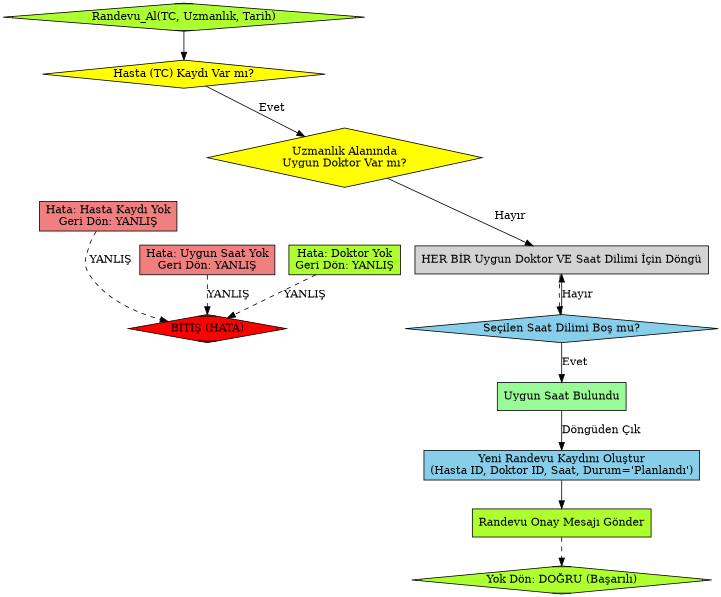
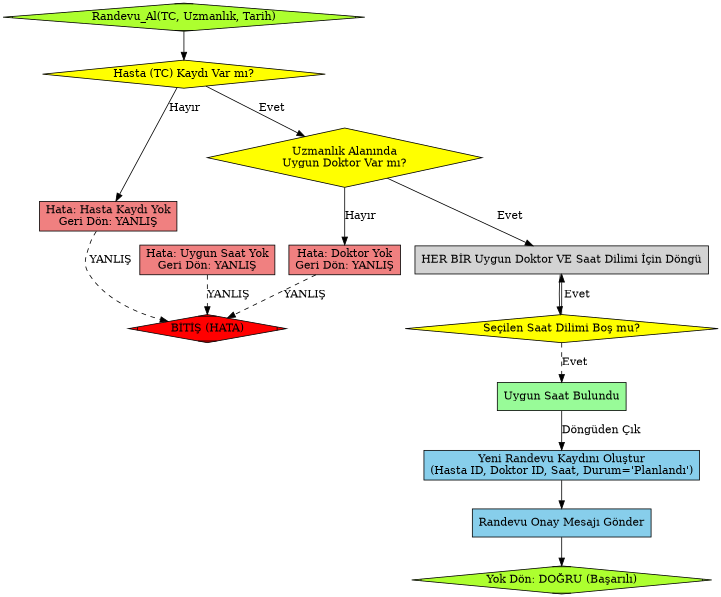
none -> (148, 141)
none -> (345, 212)
(510, 216) -> (510, 216)
(345, 260) -> (345, 260)
(559, 290) -> (559, 290)
(577, 295) -> (577, 295)
(562, 329) -> (562, 329)
(562, 359) -> (562, 359)
(562, 523) -> (562, 523)
(562, 548) -> (562, 548)
